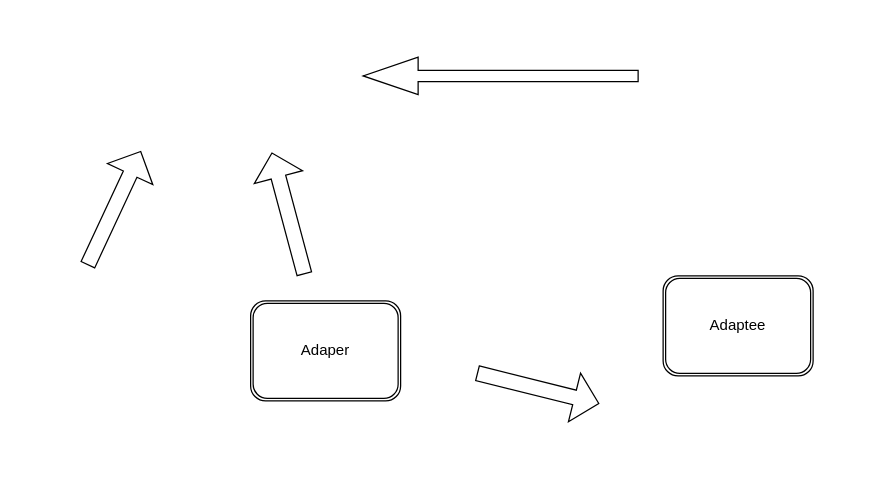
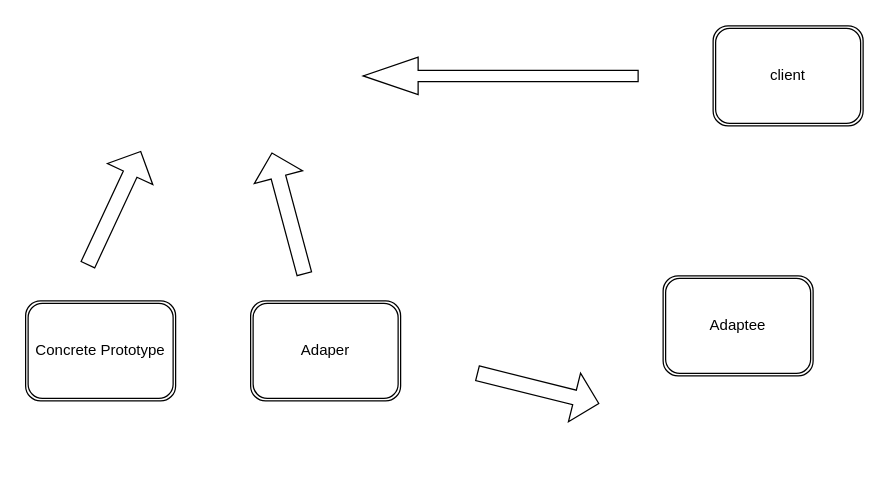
none -> (788, 76)
none -> (101, 351)
